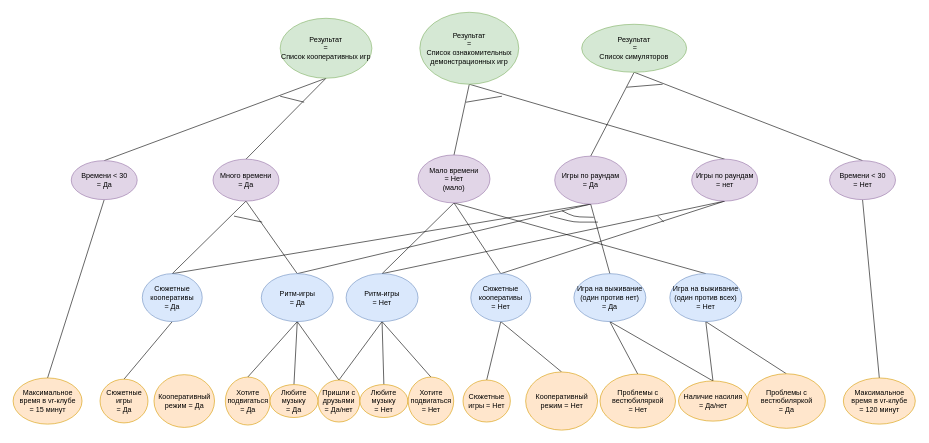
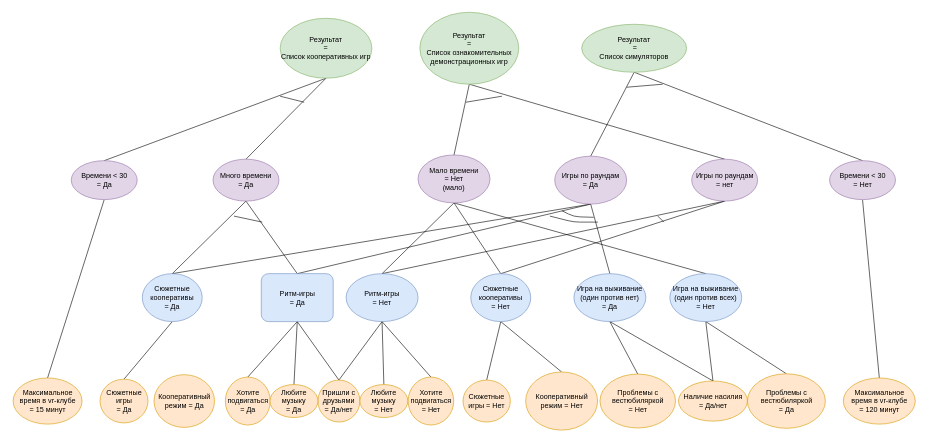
(297, 298) -> (297, 298)
